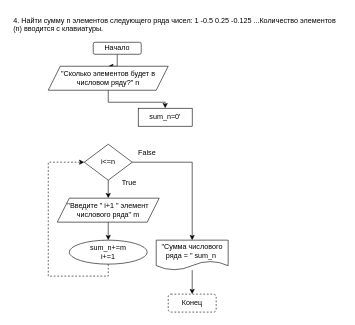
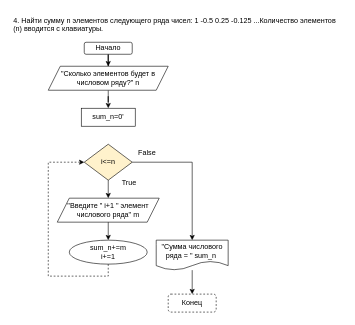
(117, 48) -> (108, 48)
(165, 117) -> (108, 117)
(108, 162) -> (108, 162)
